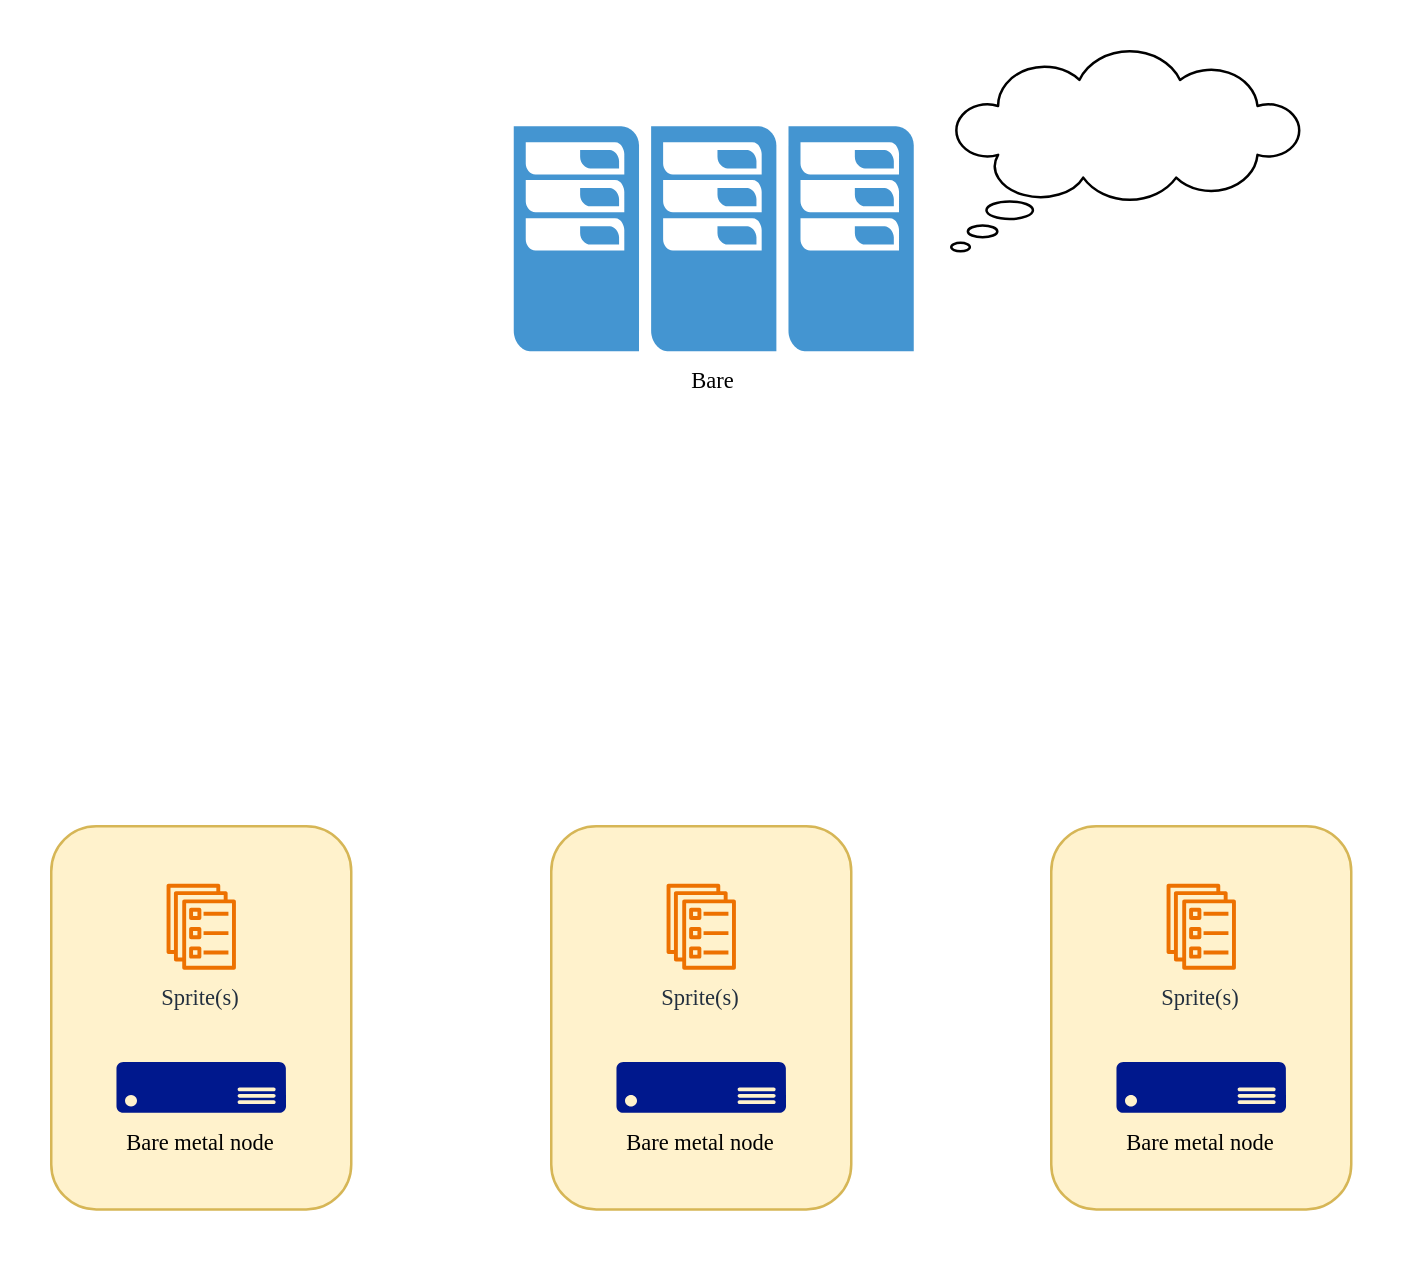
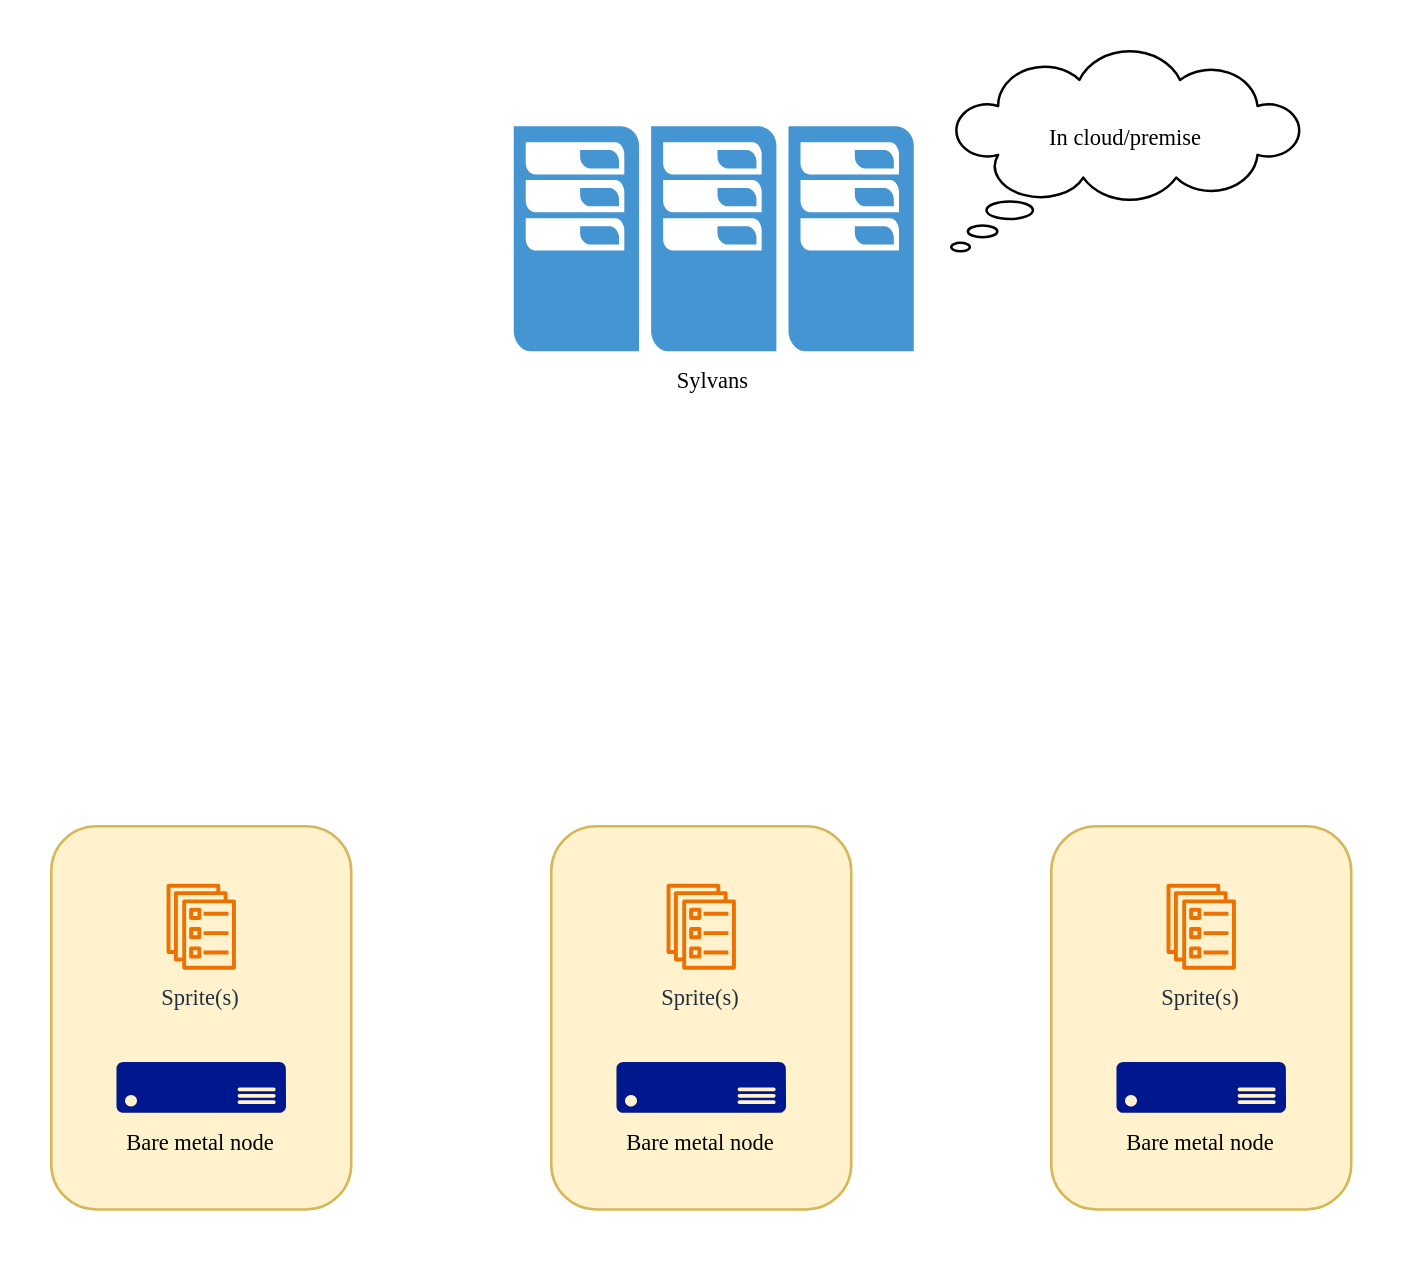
none -> (1126, 139)
(714, 382) -> (714, 382)
